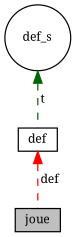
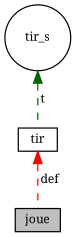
(38, 38) -> (38, 38)
(38, 140) -> (38, 140)
